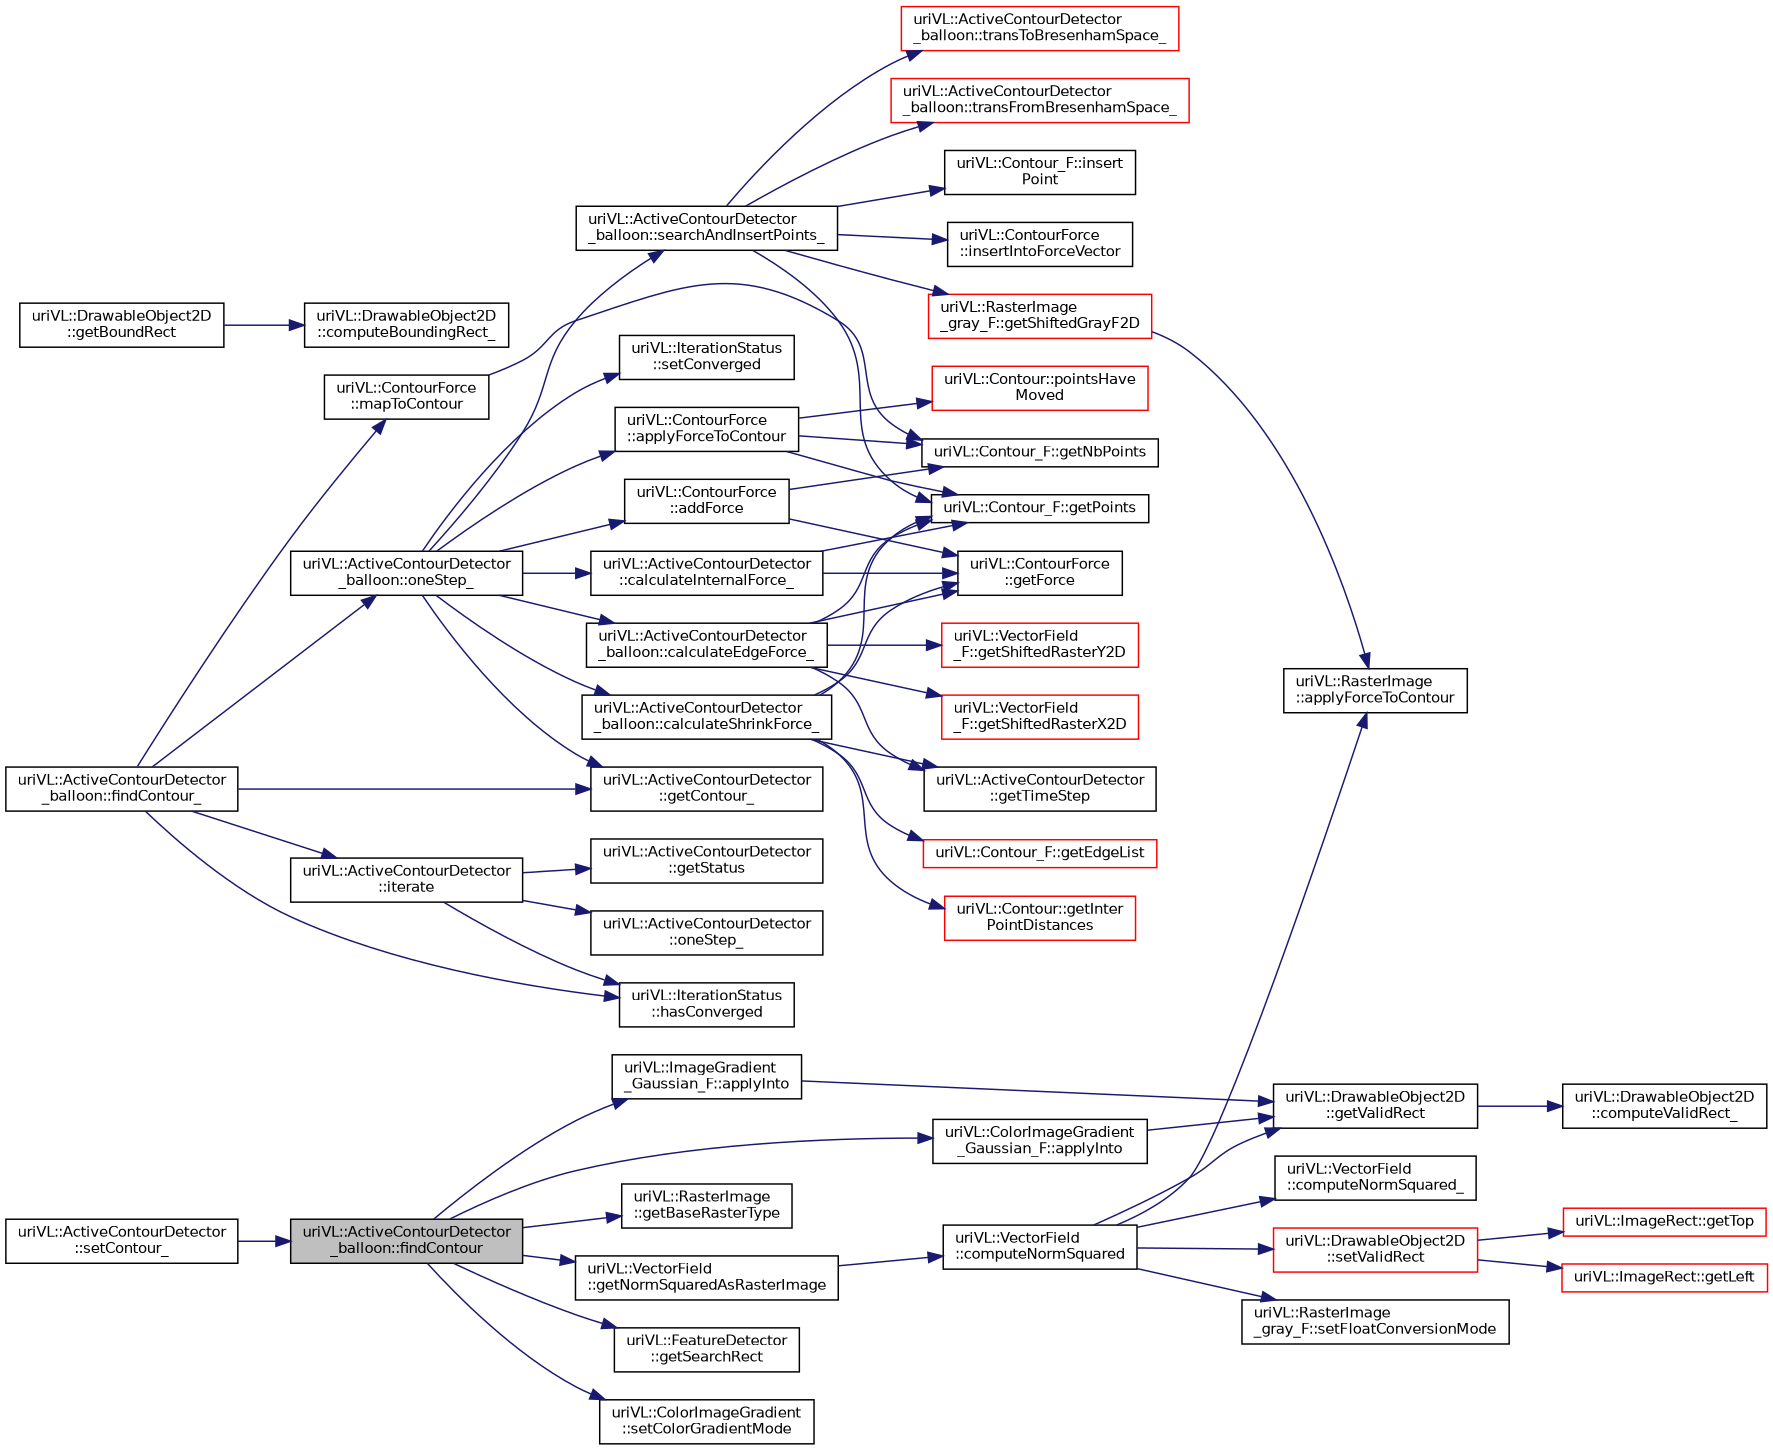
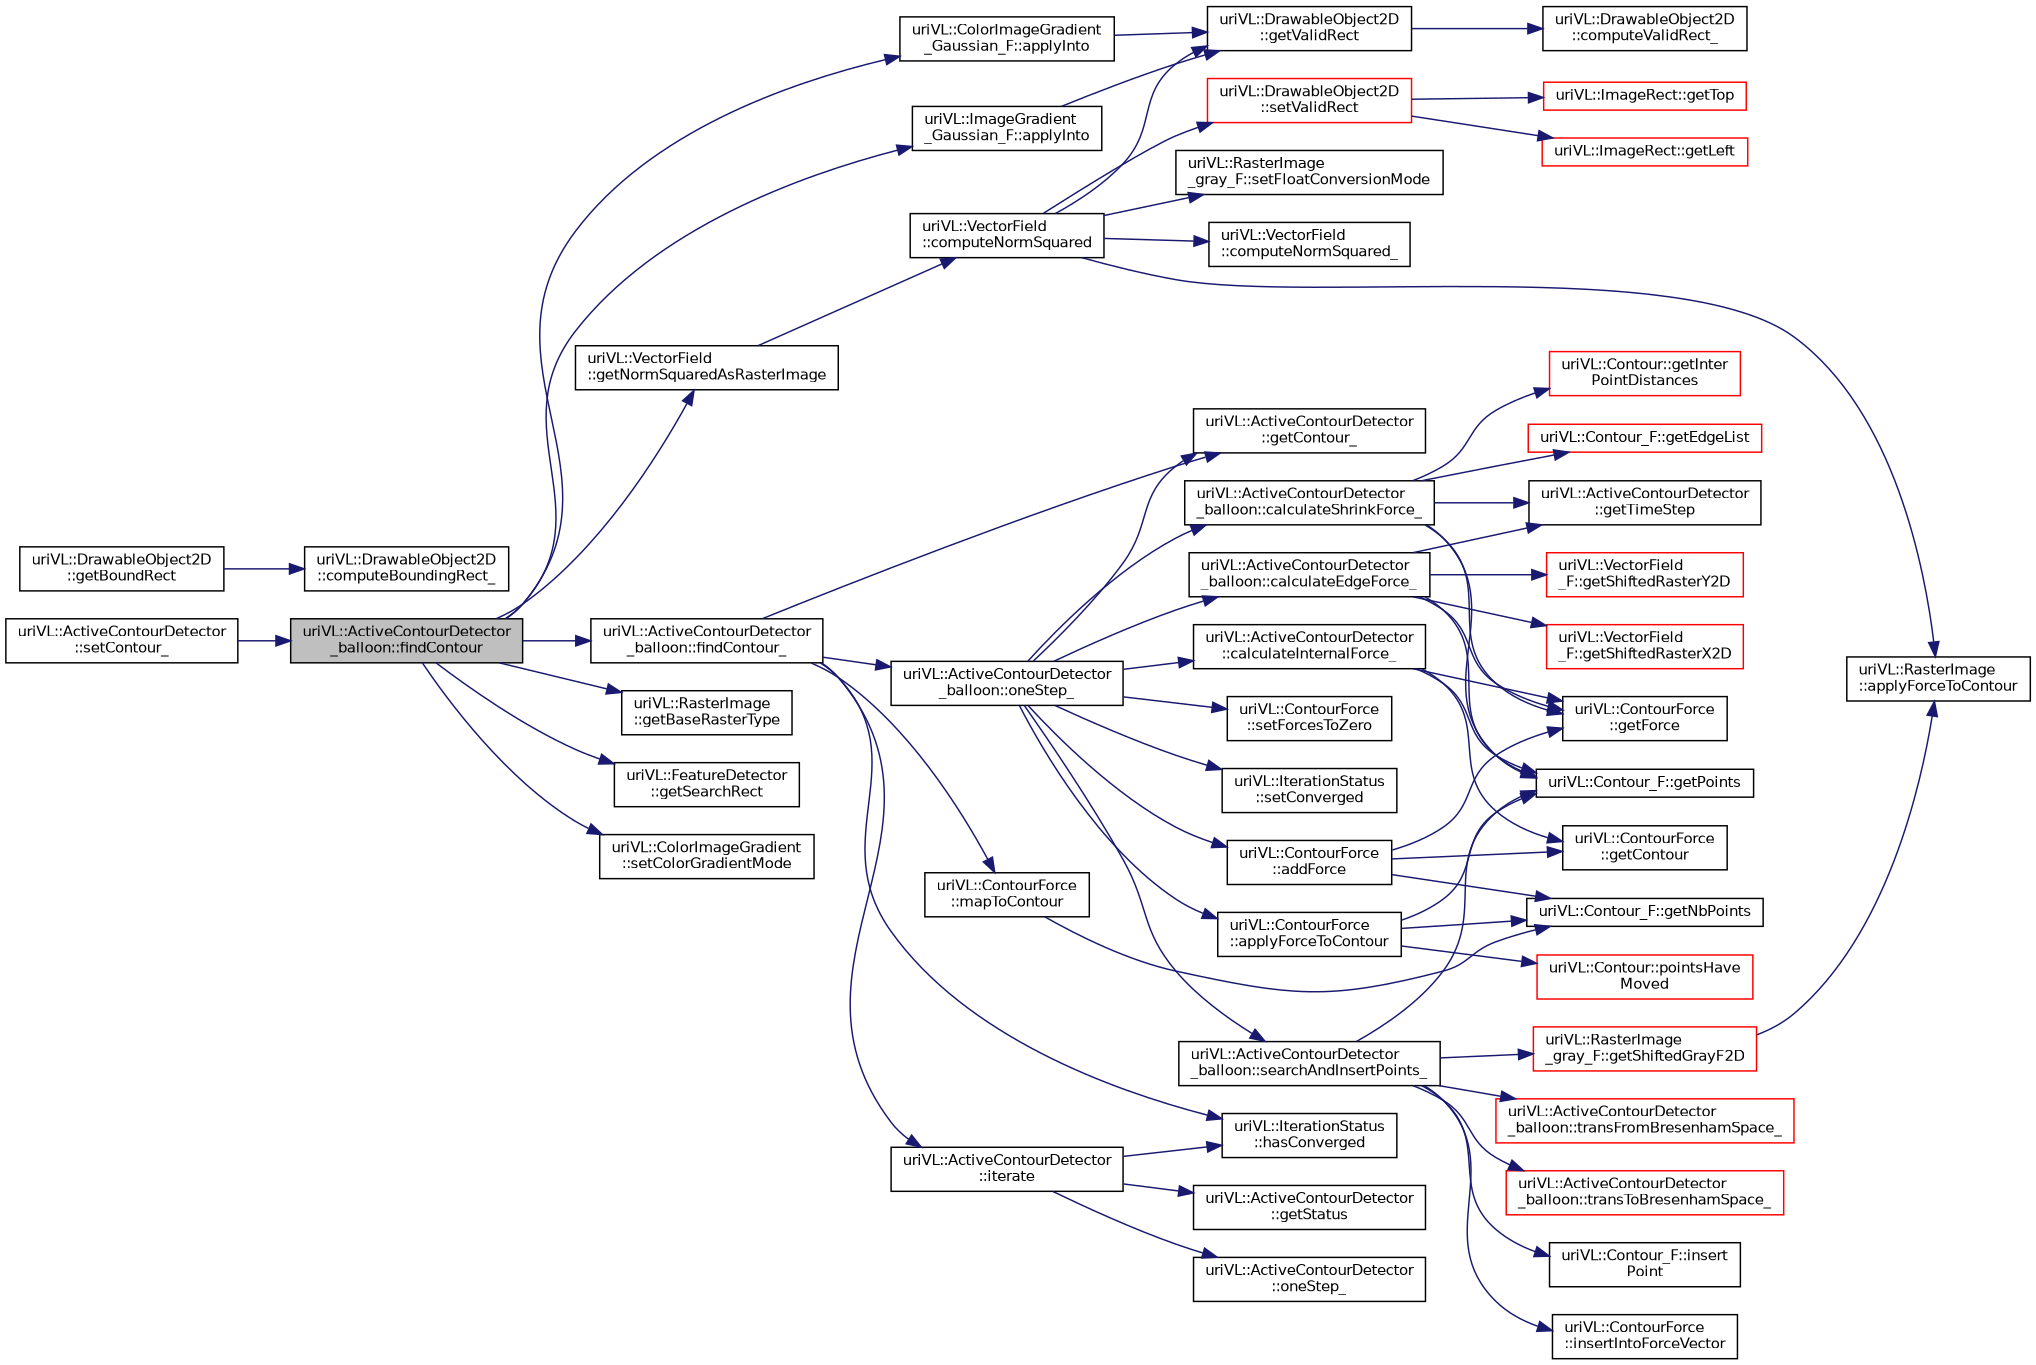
none -> (549, 641)
none -> (1310, 719)
none -> (1645, 848)
